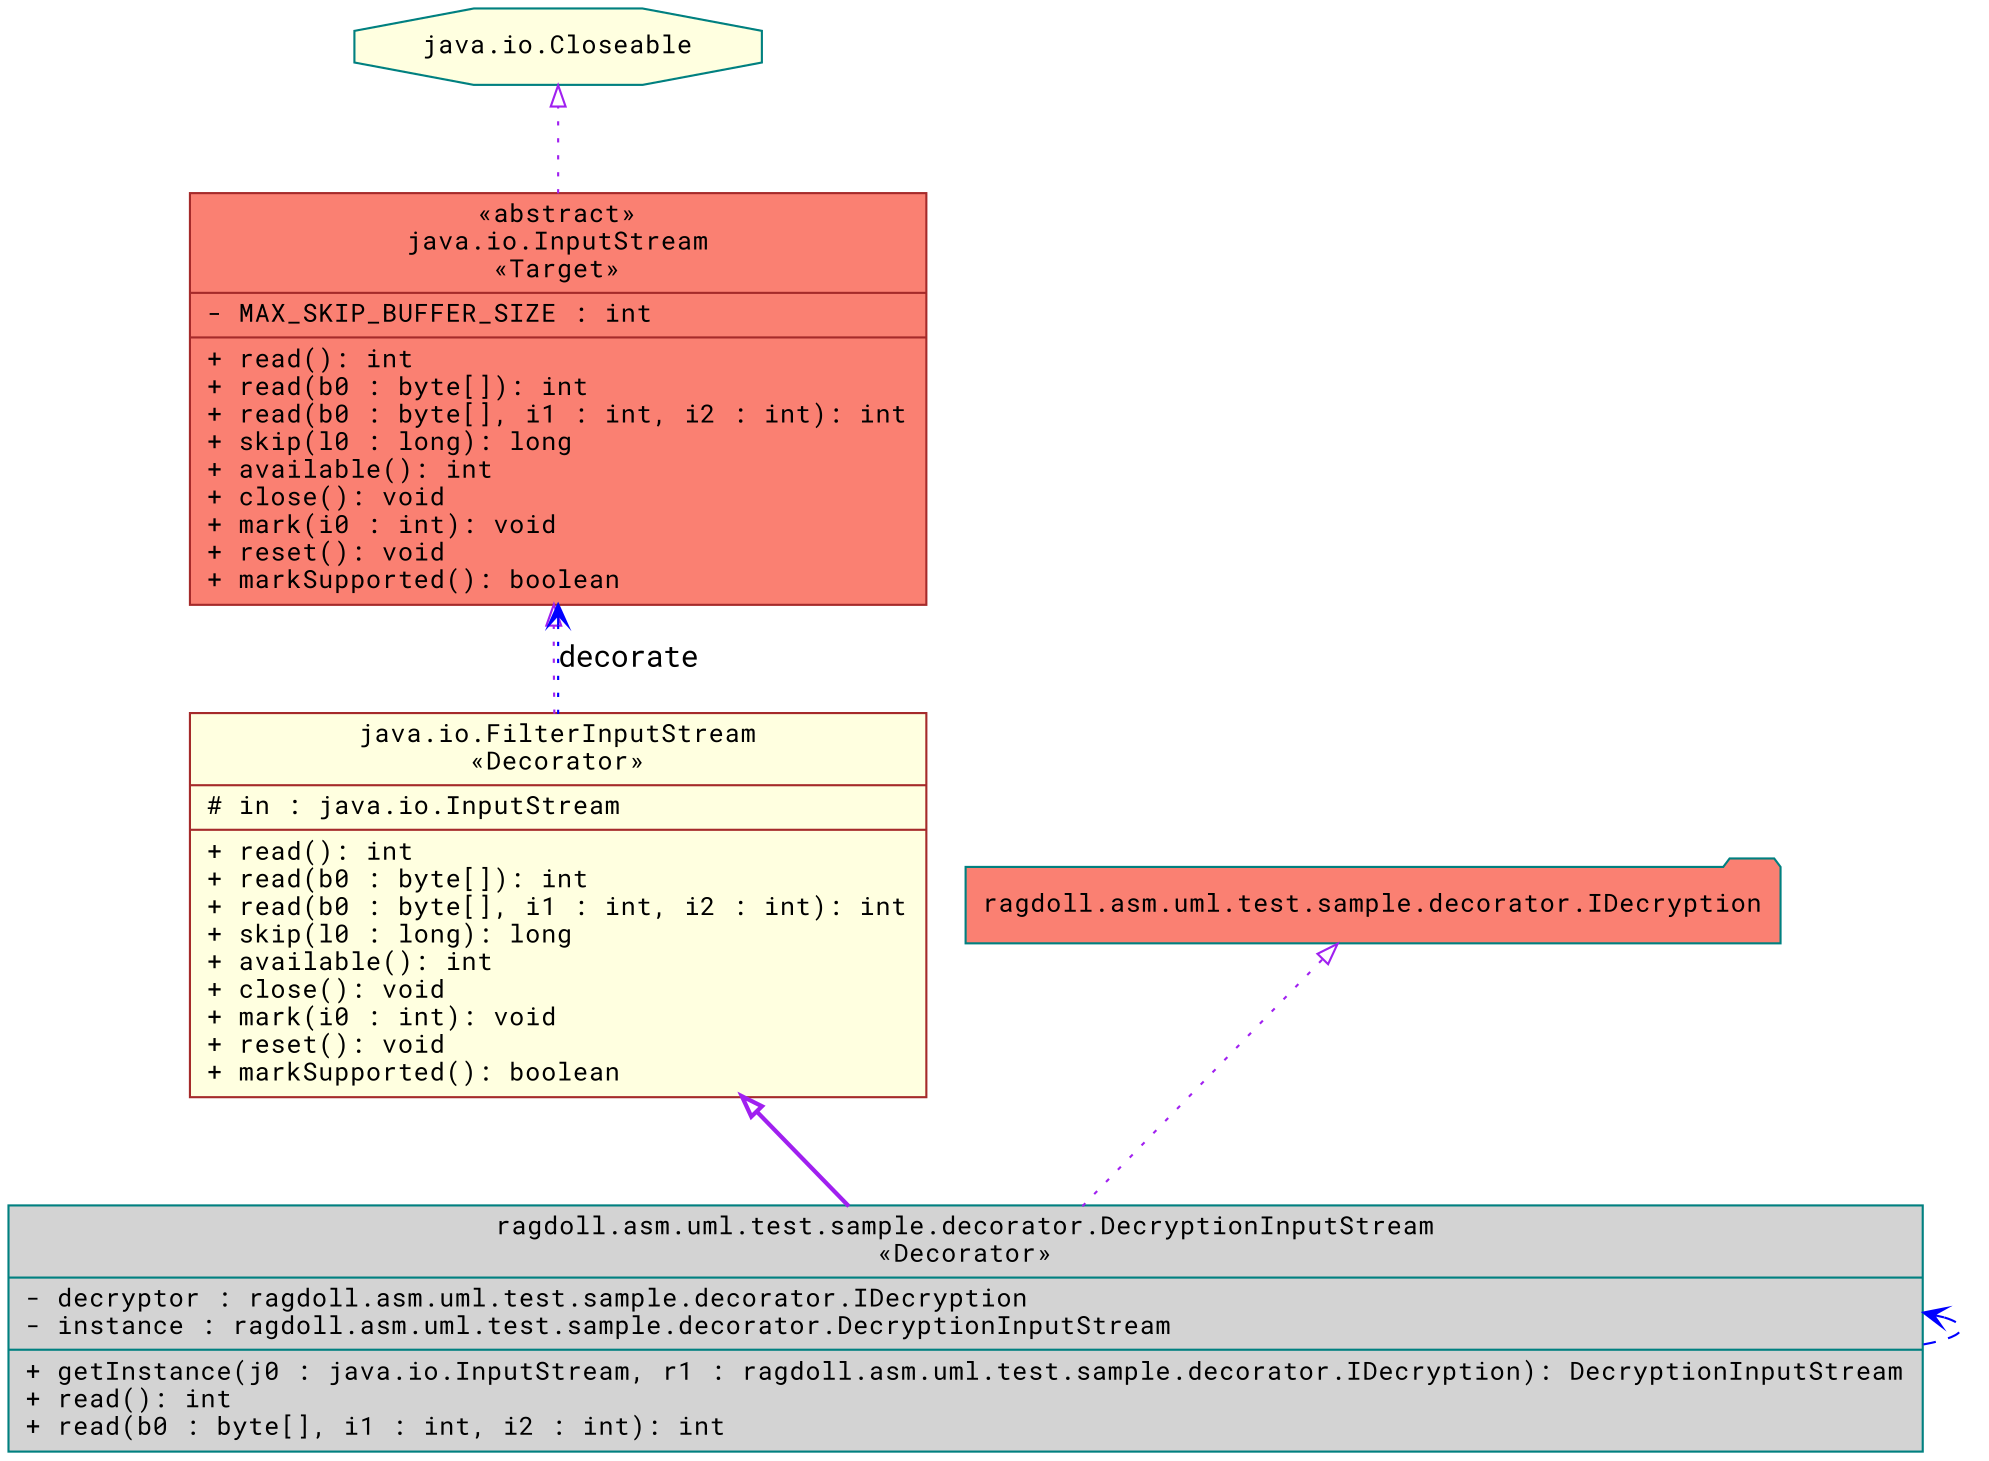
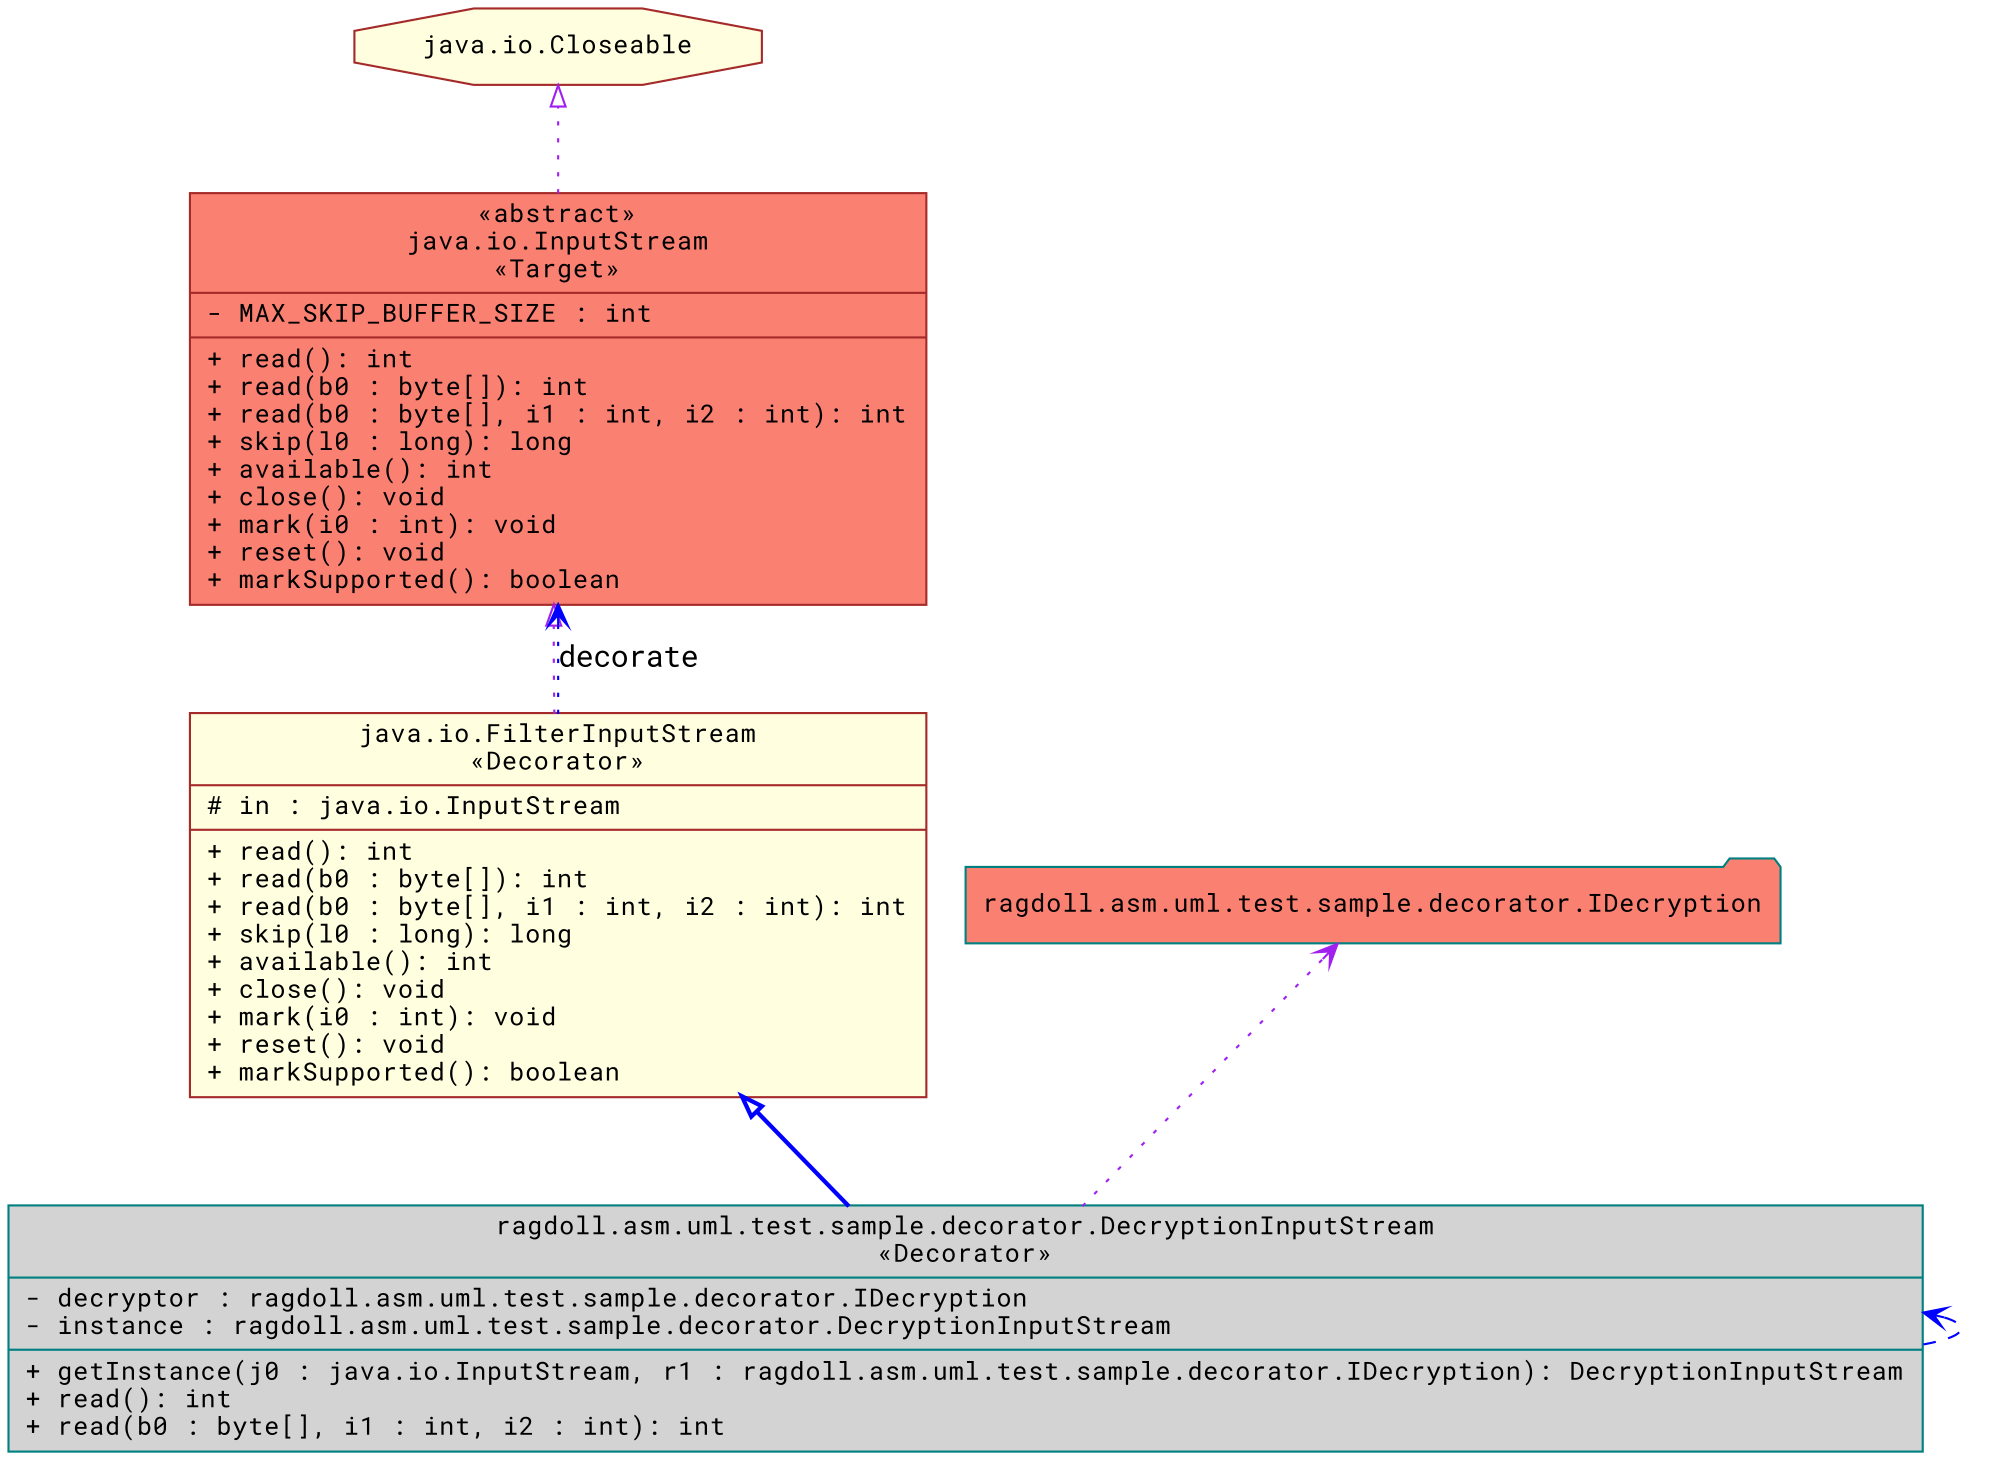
(558, 47) -> (558, 47)
(1202, 1083) -> (1202, 1083)
(803, 1159) -> (803, 1159)
